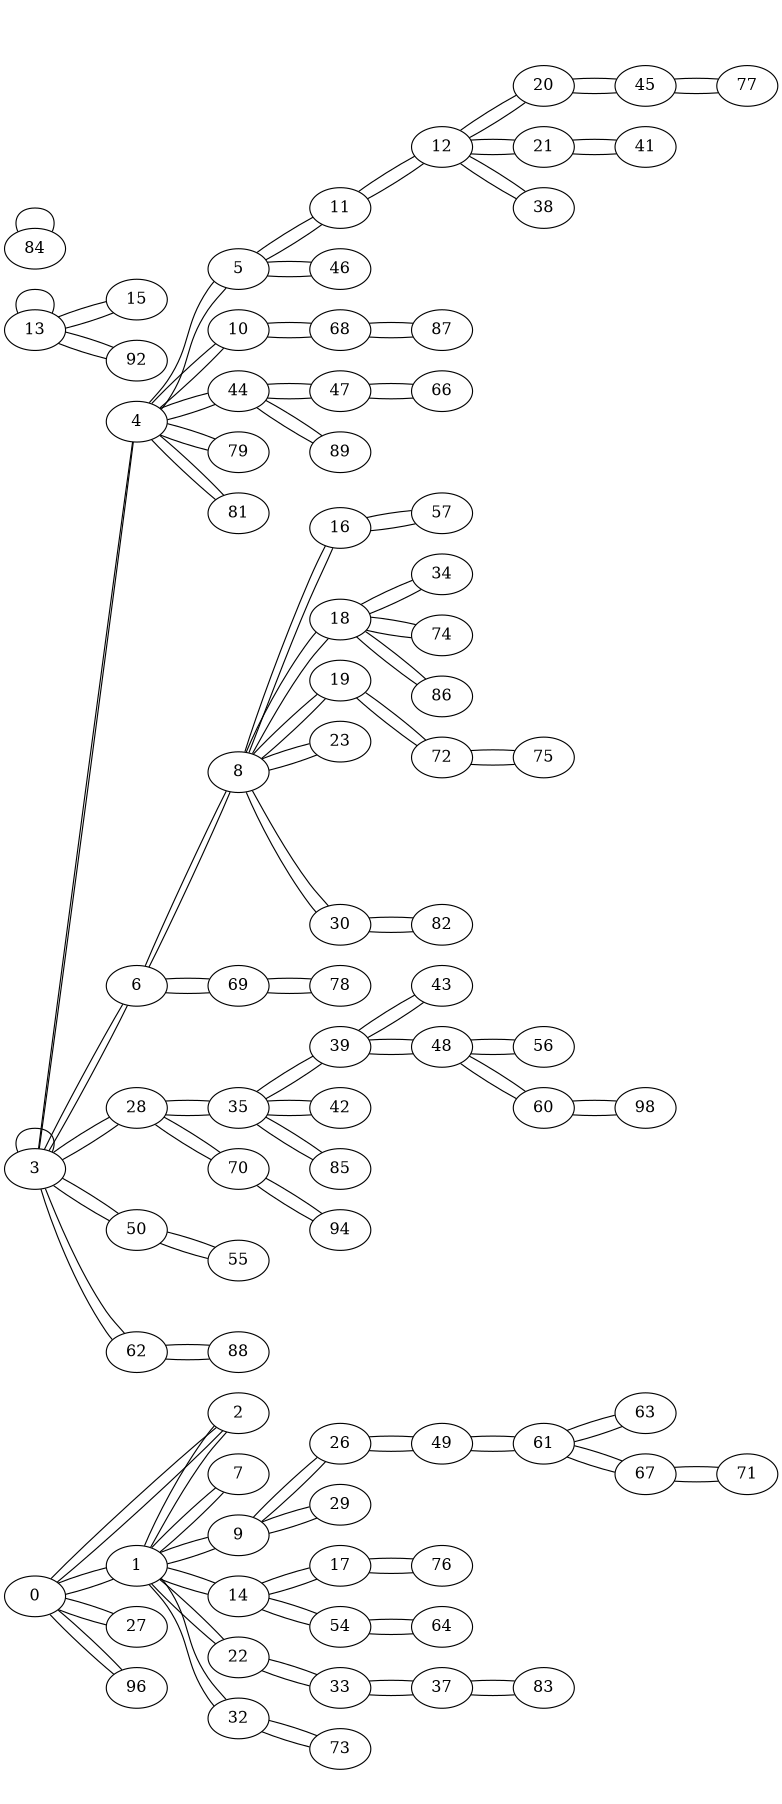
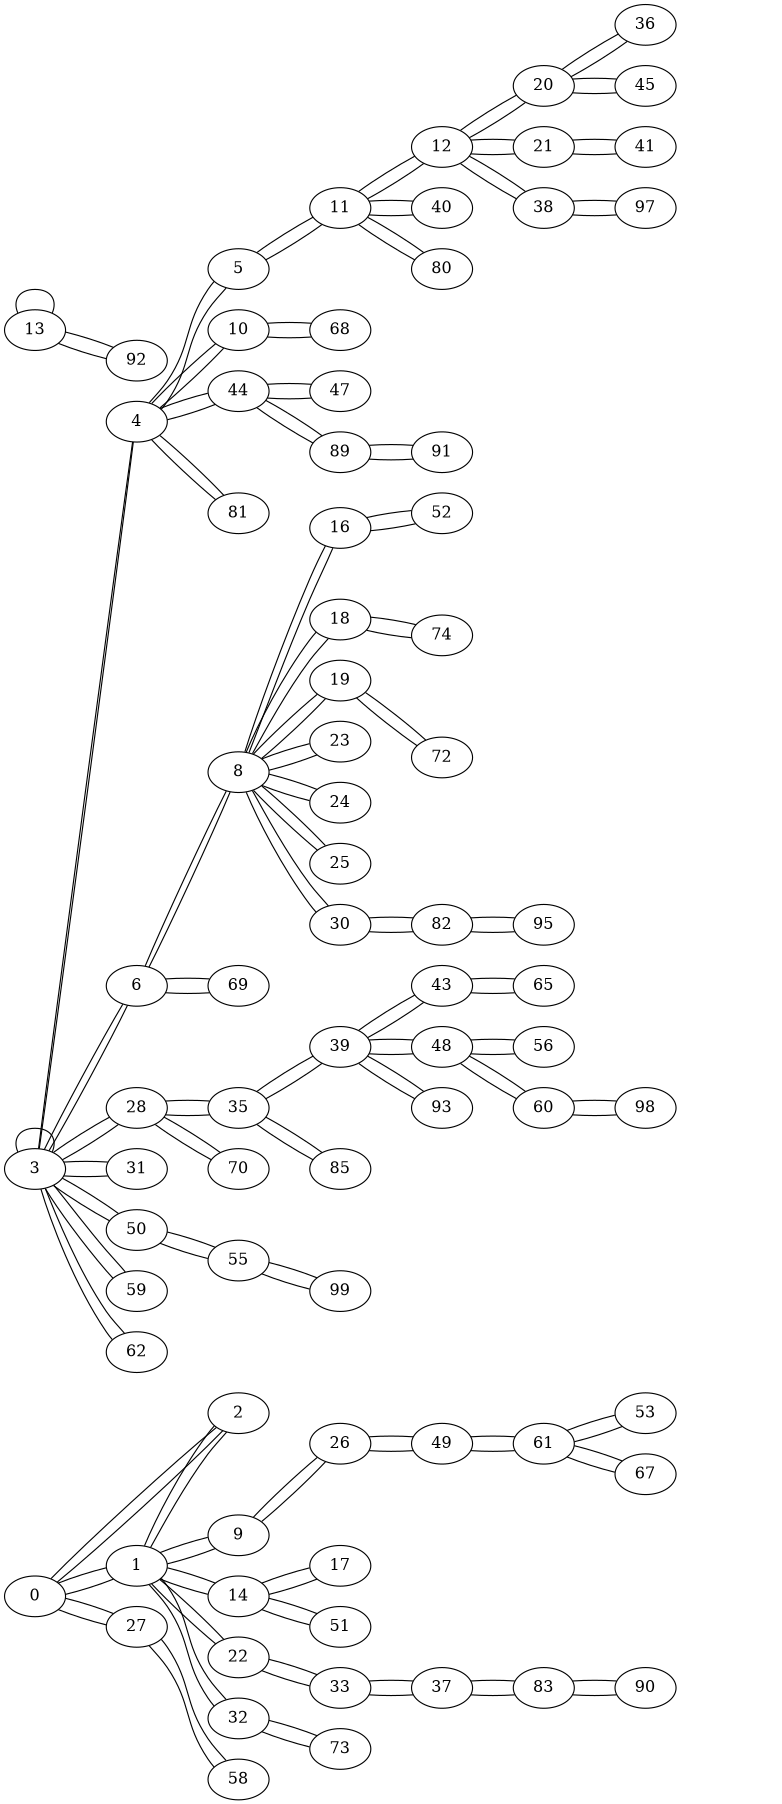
none -> (646, 25)
(747, 86) -> none
none -> (442, 208)
none -> (646, 208)
(35, 249) -> none
(340, 269) -> none
none -> (442, 269)
(137, 300) -> none
(442, 330) -> none
(442, 391) -> none
(239, 452) -> none
none -> (442, 452)
(442, 513) -> (442, 513)
(442, 574) -> none
(442, 696) -> none
(544, 757) -> none
none -> (340, 803)
none -> (340, 864)
none -> (544, 925)
(340, 986) -> none
none -> (544, 986)
(340, 1108) -> none
none -> (442, 1108)
none -> (137, 1169)
(340, 1230) -> none
none -> (137, 1291)
none -> (340, 1291)
(239, 1352) -> none
(646, 1413) -> (646, 1413)
(239, 1474) -> none
(747, 1474) -> none
(340, 1505) -> none
(442, 1566) -> none
(340, 1627) -> (340, 1627)
(442, 1627) -> none
(137, 1688) -> none
none -> (646, 1688)
none -> (239, 1779)
